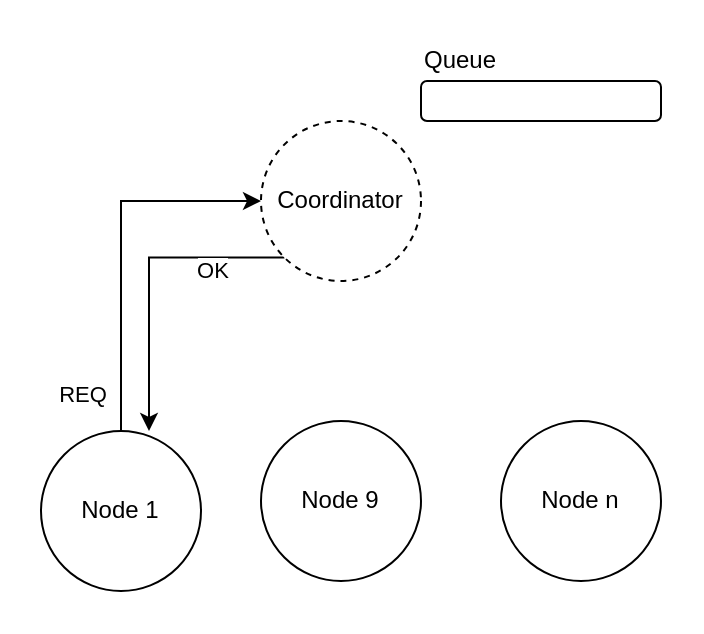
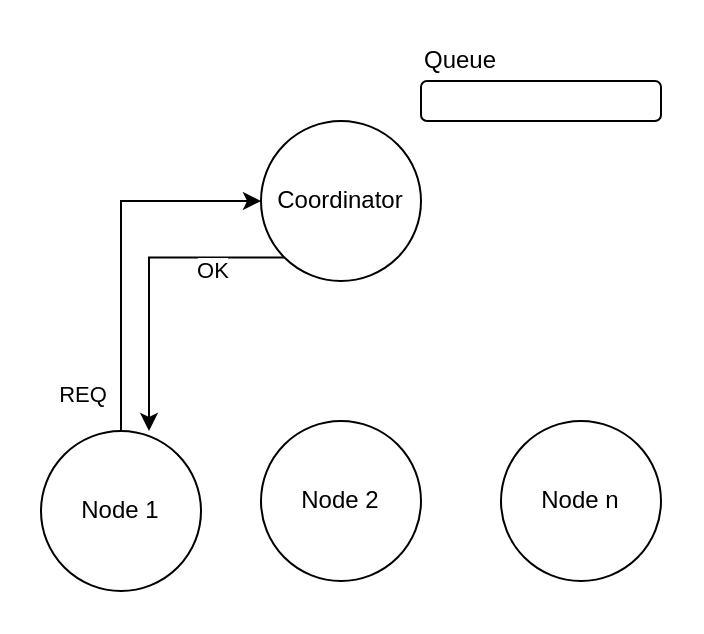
(341, 201) -> (341, 201)
(341, 501) -> (341, 501)
